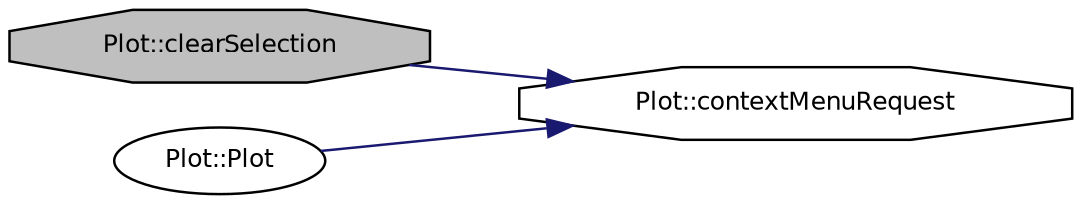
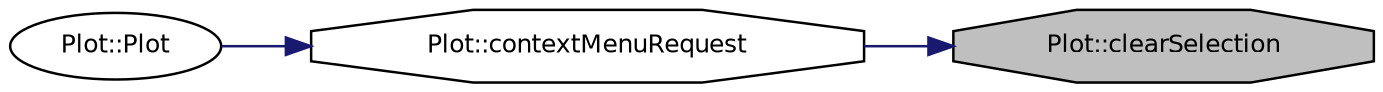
(478, 72) -> (896, 46)
